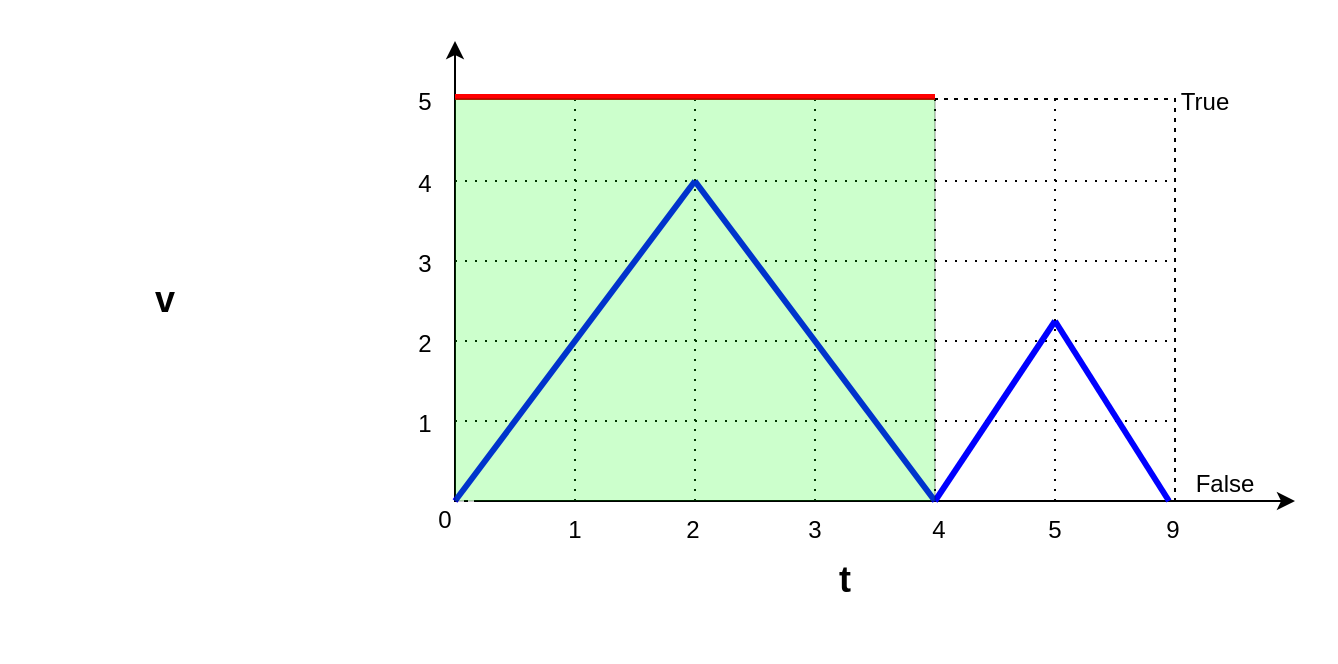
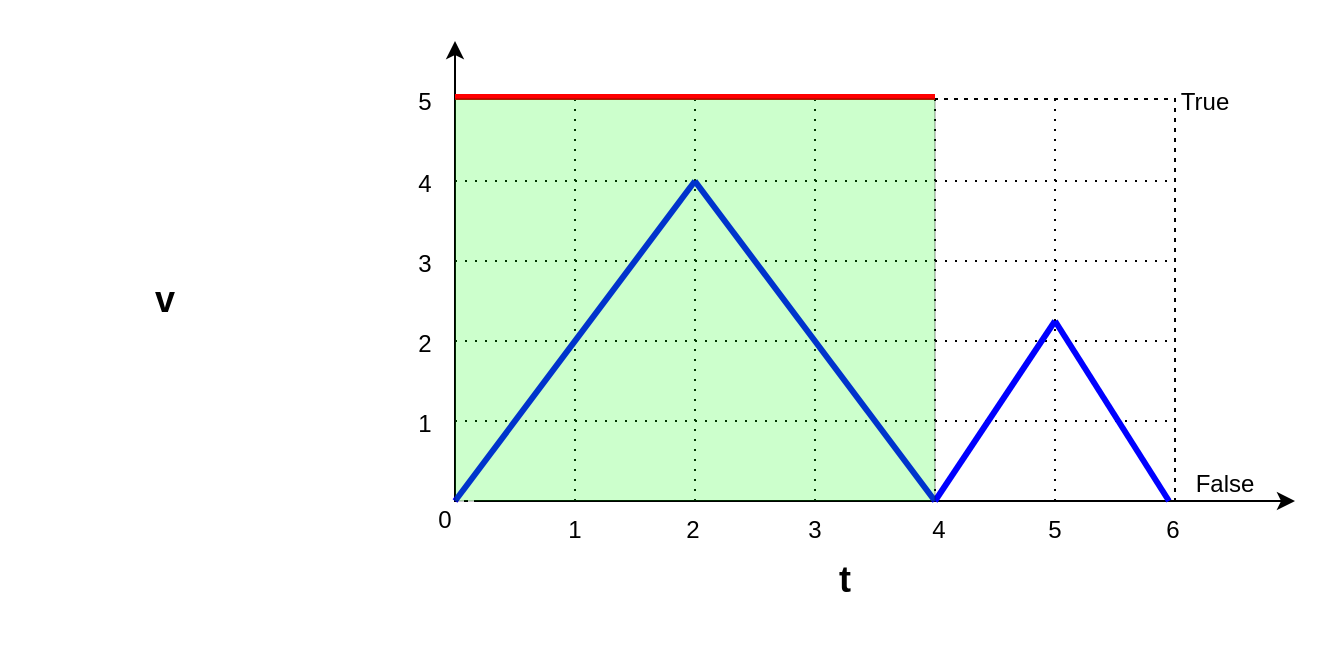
(1174, 531) -> (1174, 531)
